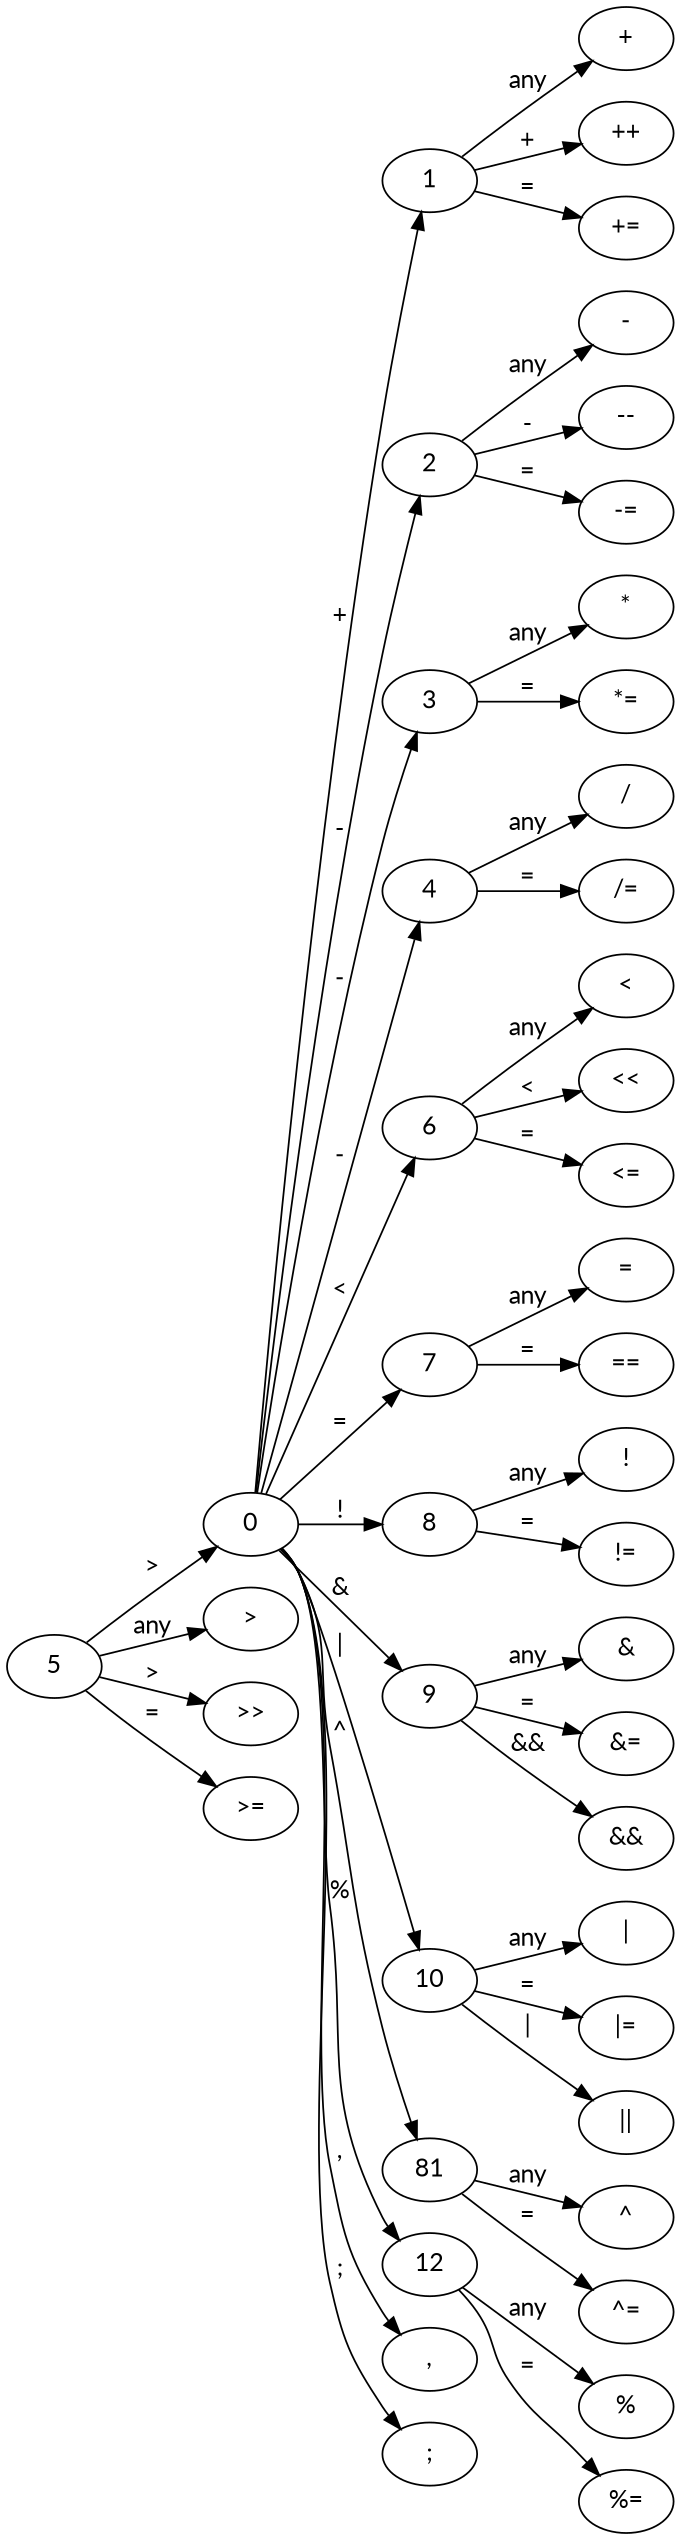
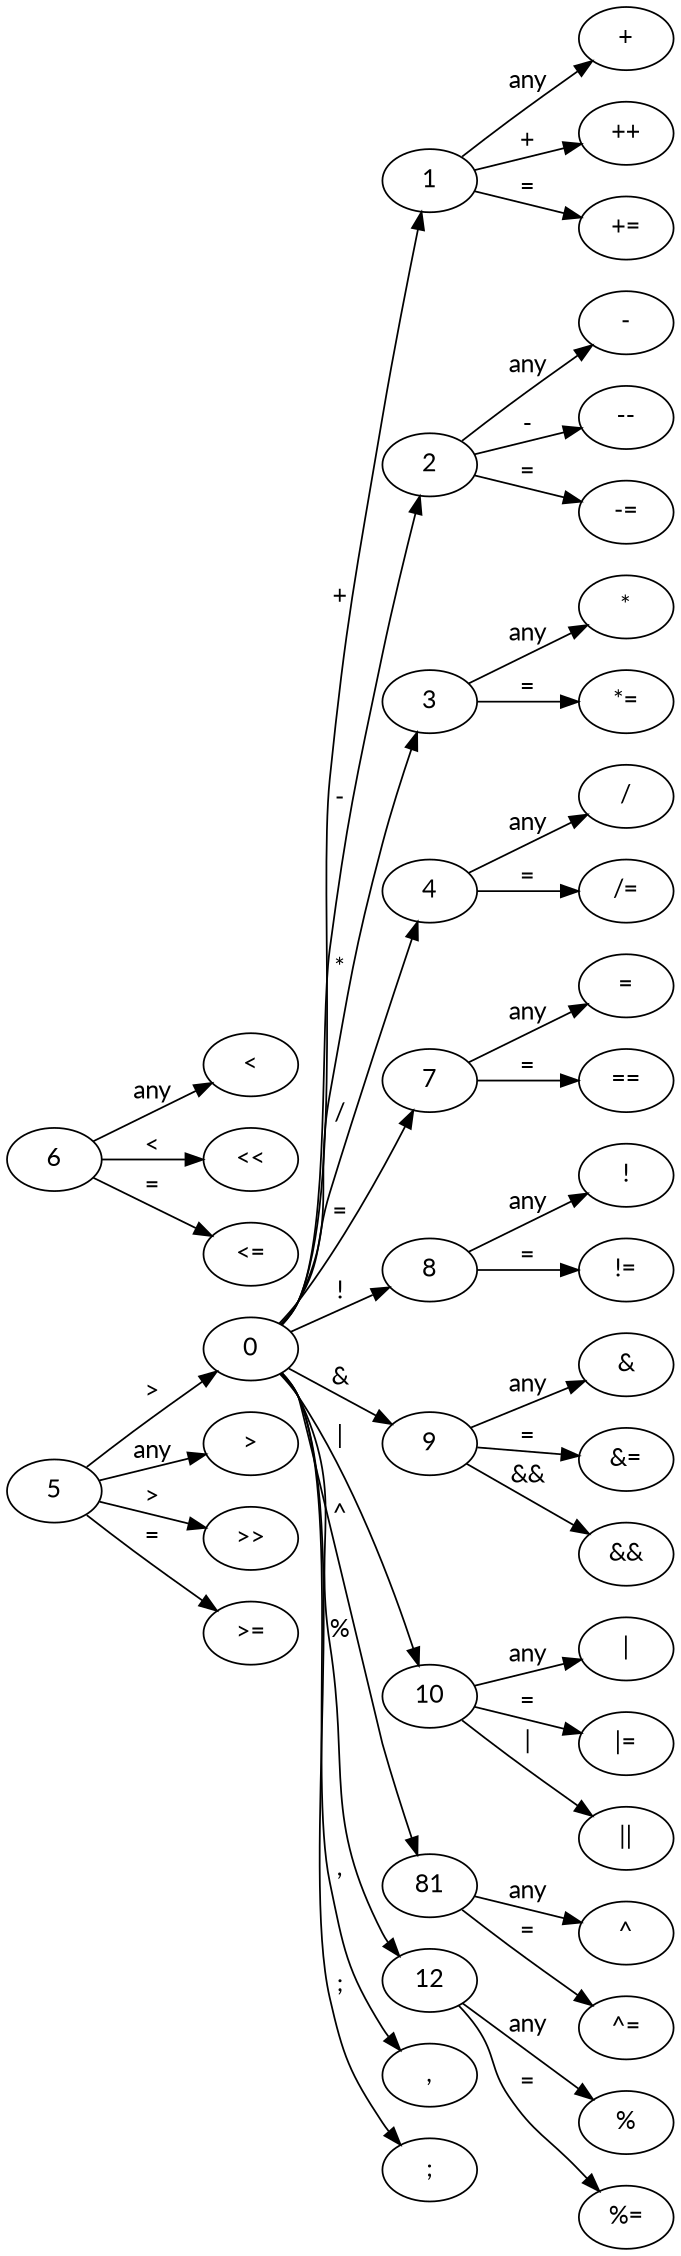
(340, 980) -> (340, 969)
(340, 1157) -> (340, 1115)
(337, 1334) -> none
